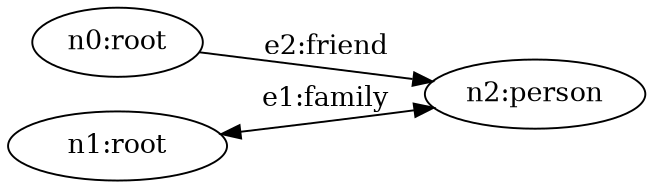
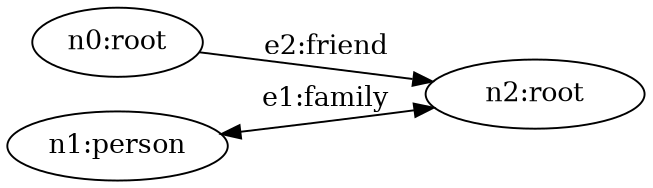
(535, 94) -> (535, 94)
(118, 146) -> (118, 146)
